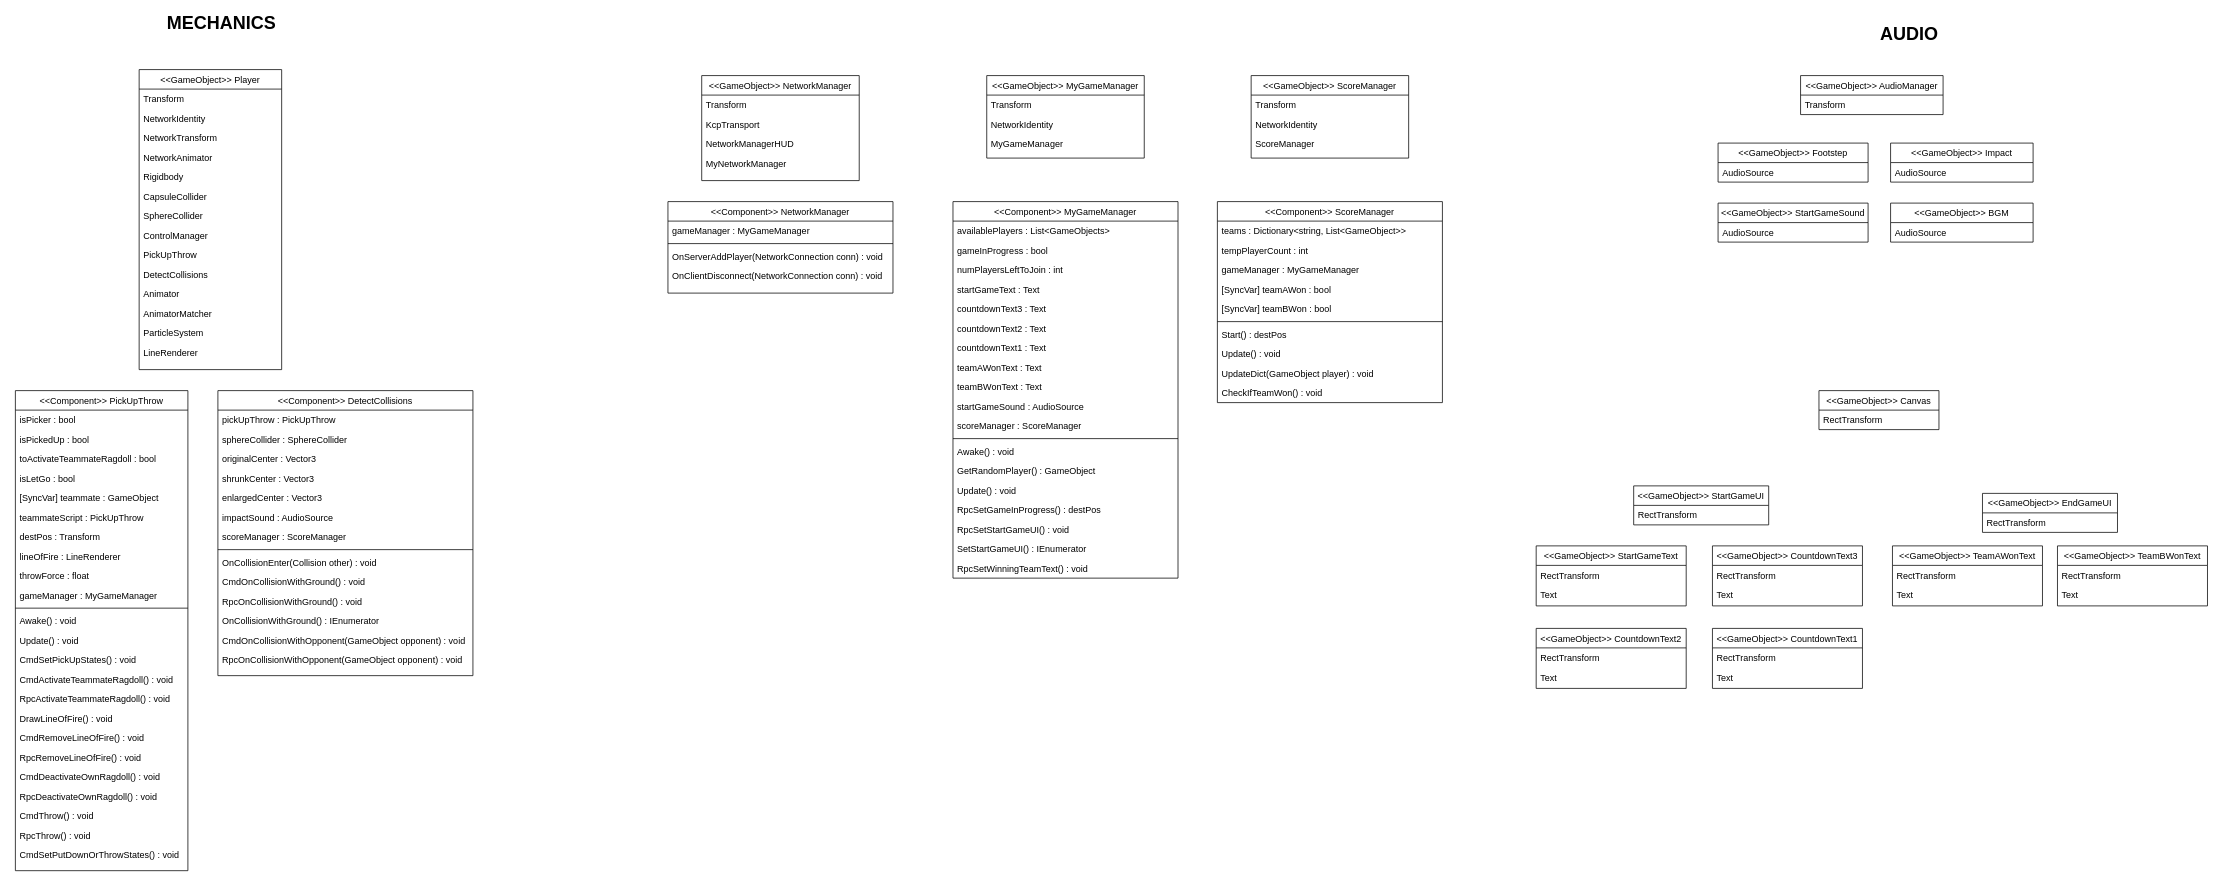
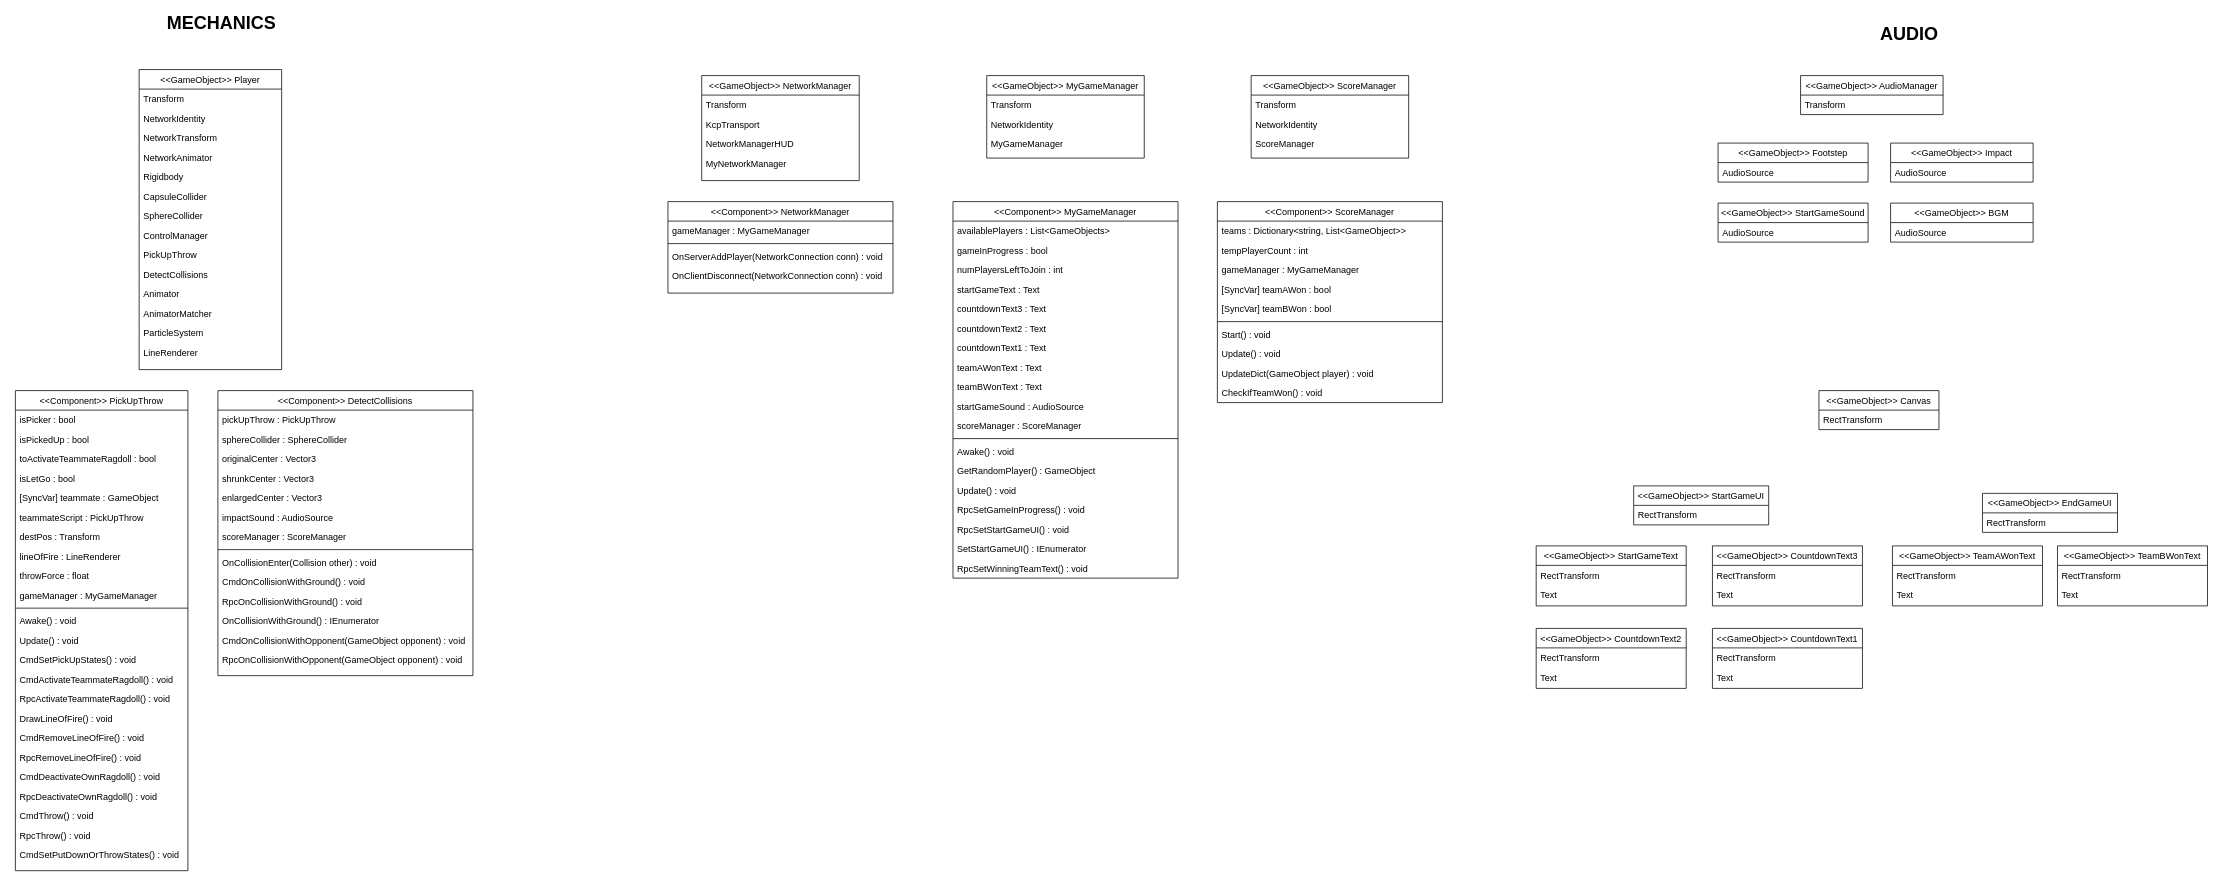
(1261, 335) -> (1252, 335)
(1034, 510) -> (1025, 510)
